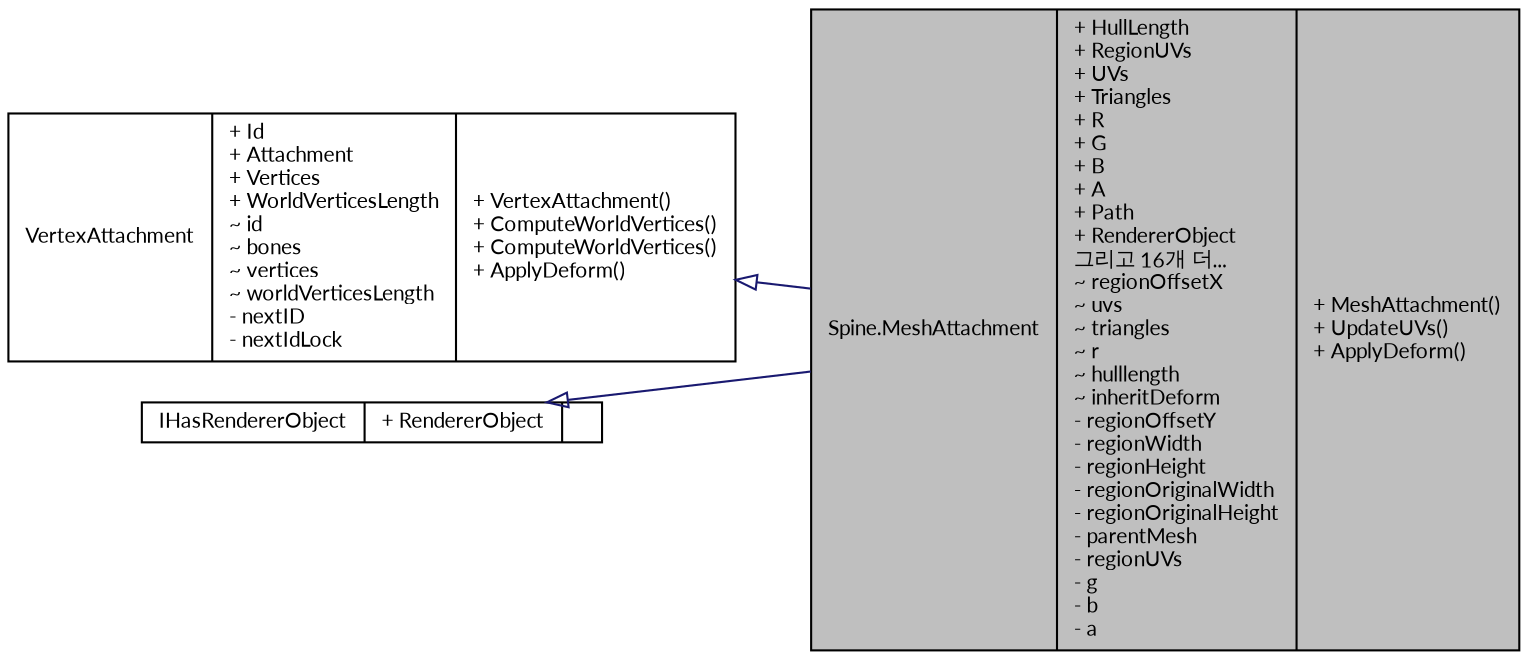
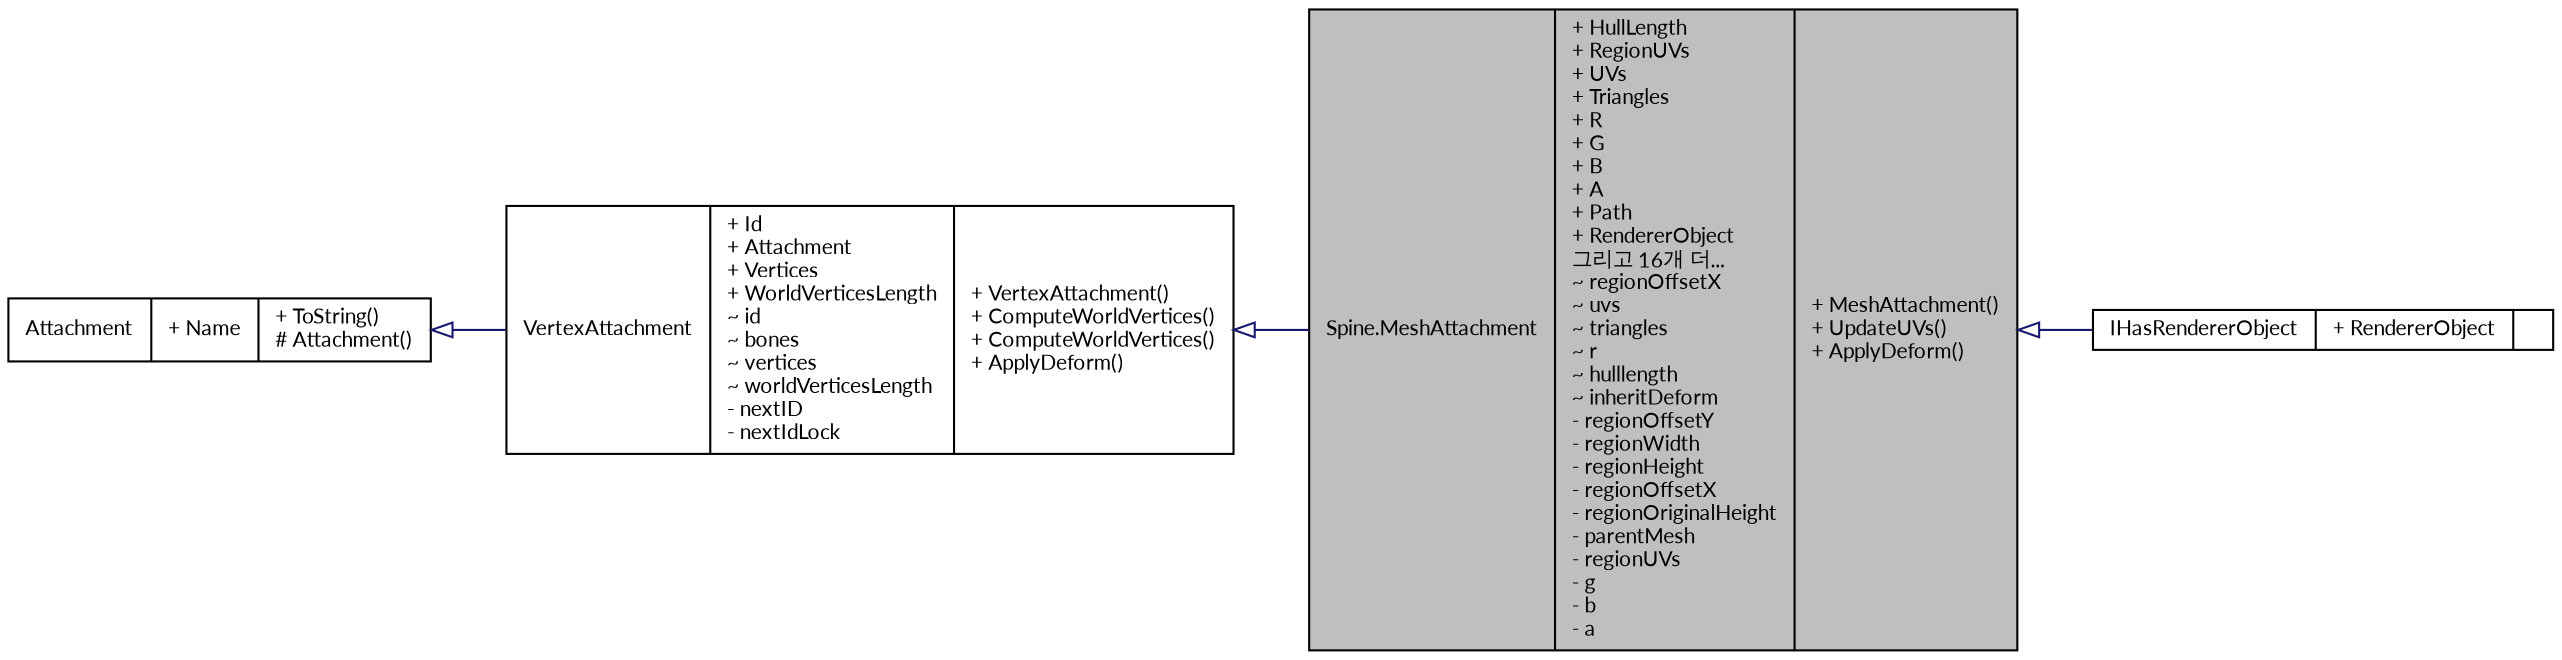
none -> (220, 330)
(689, 386) -> (2066, 330)
(1175, 491) -> (1645, 491)
